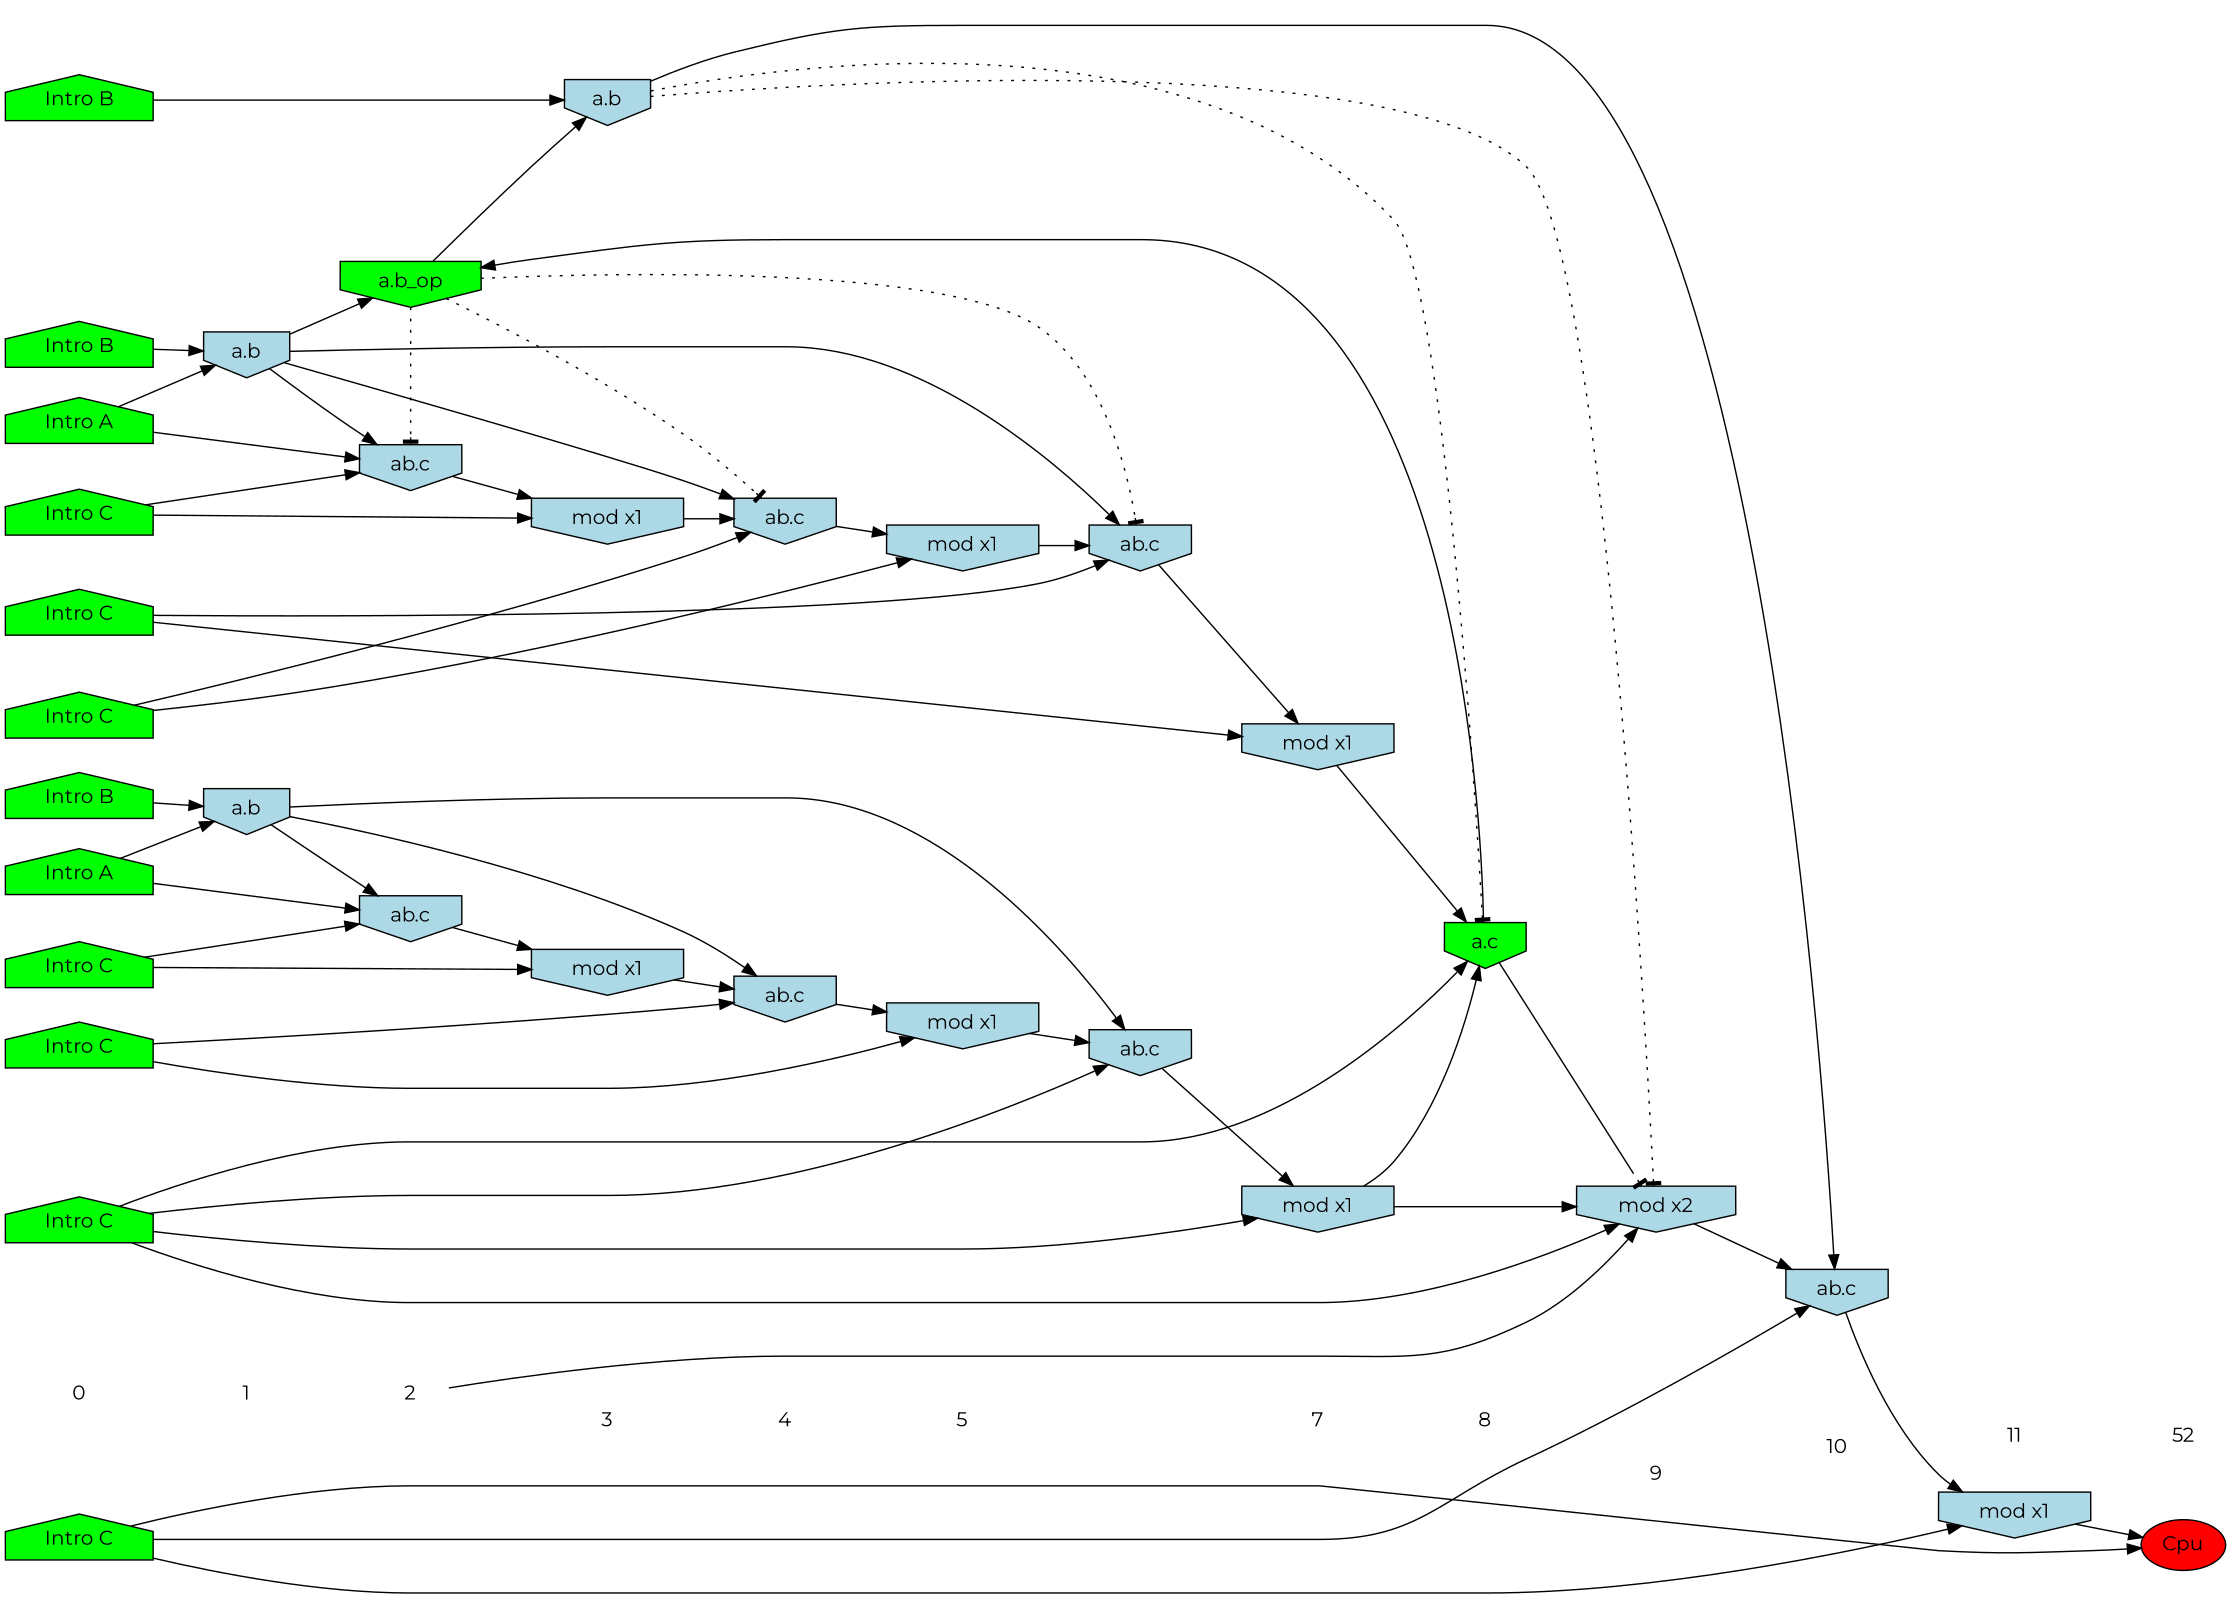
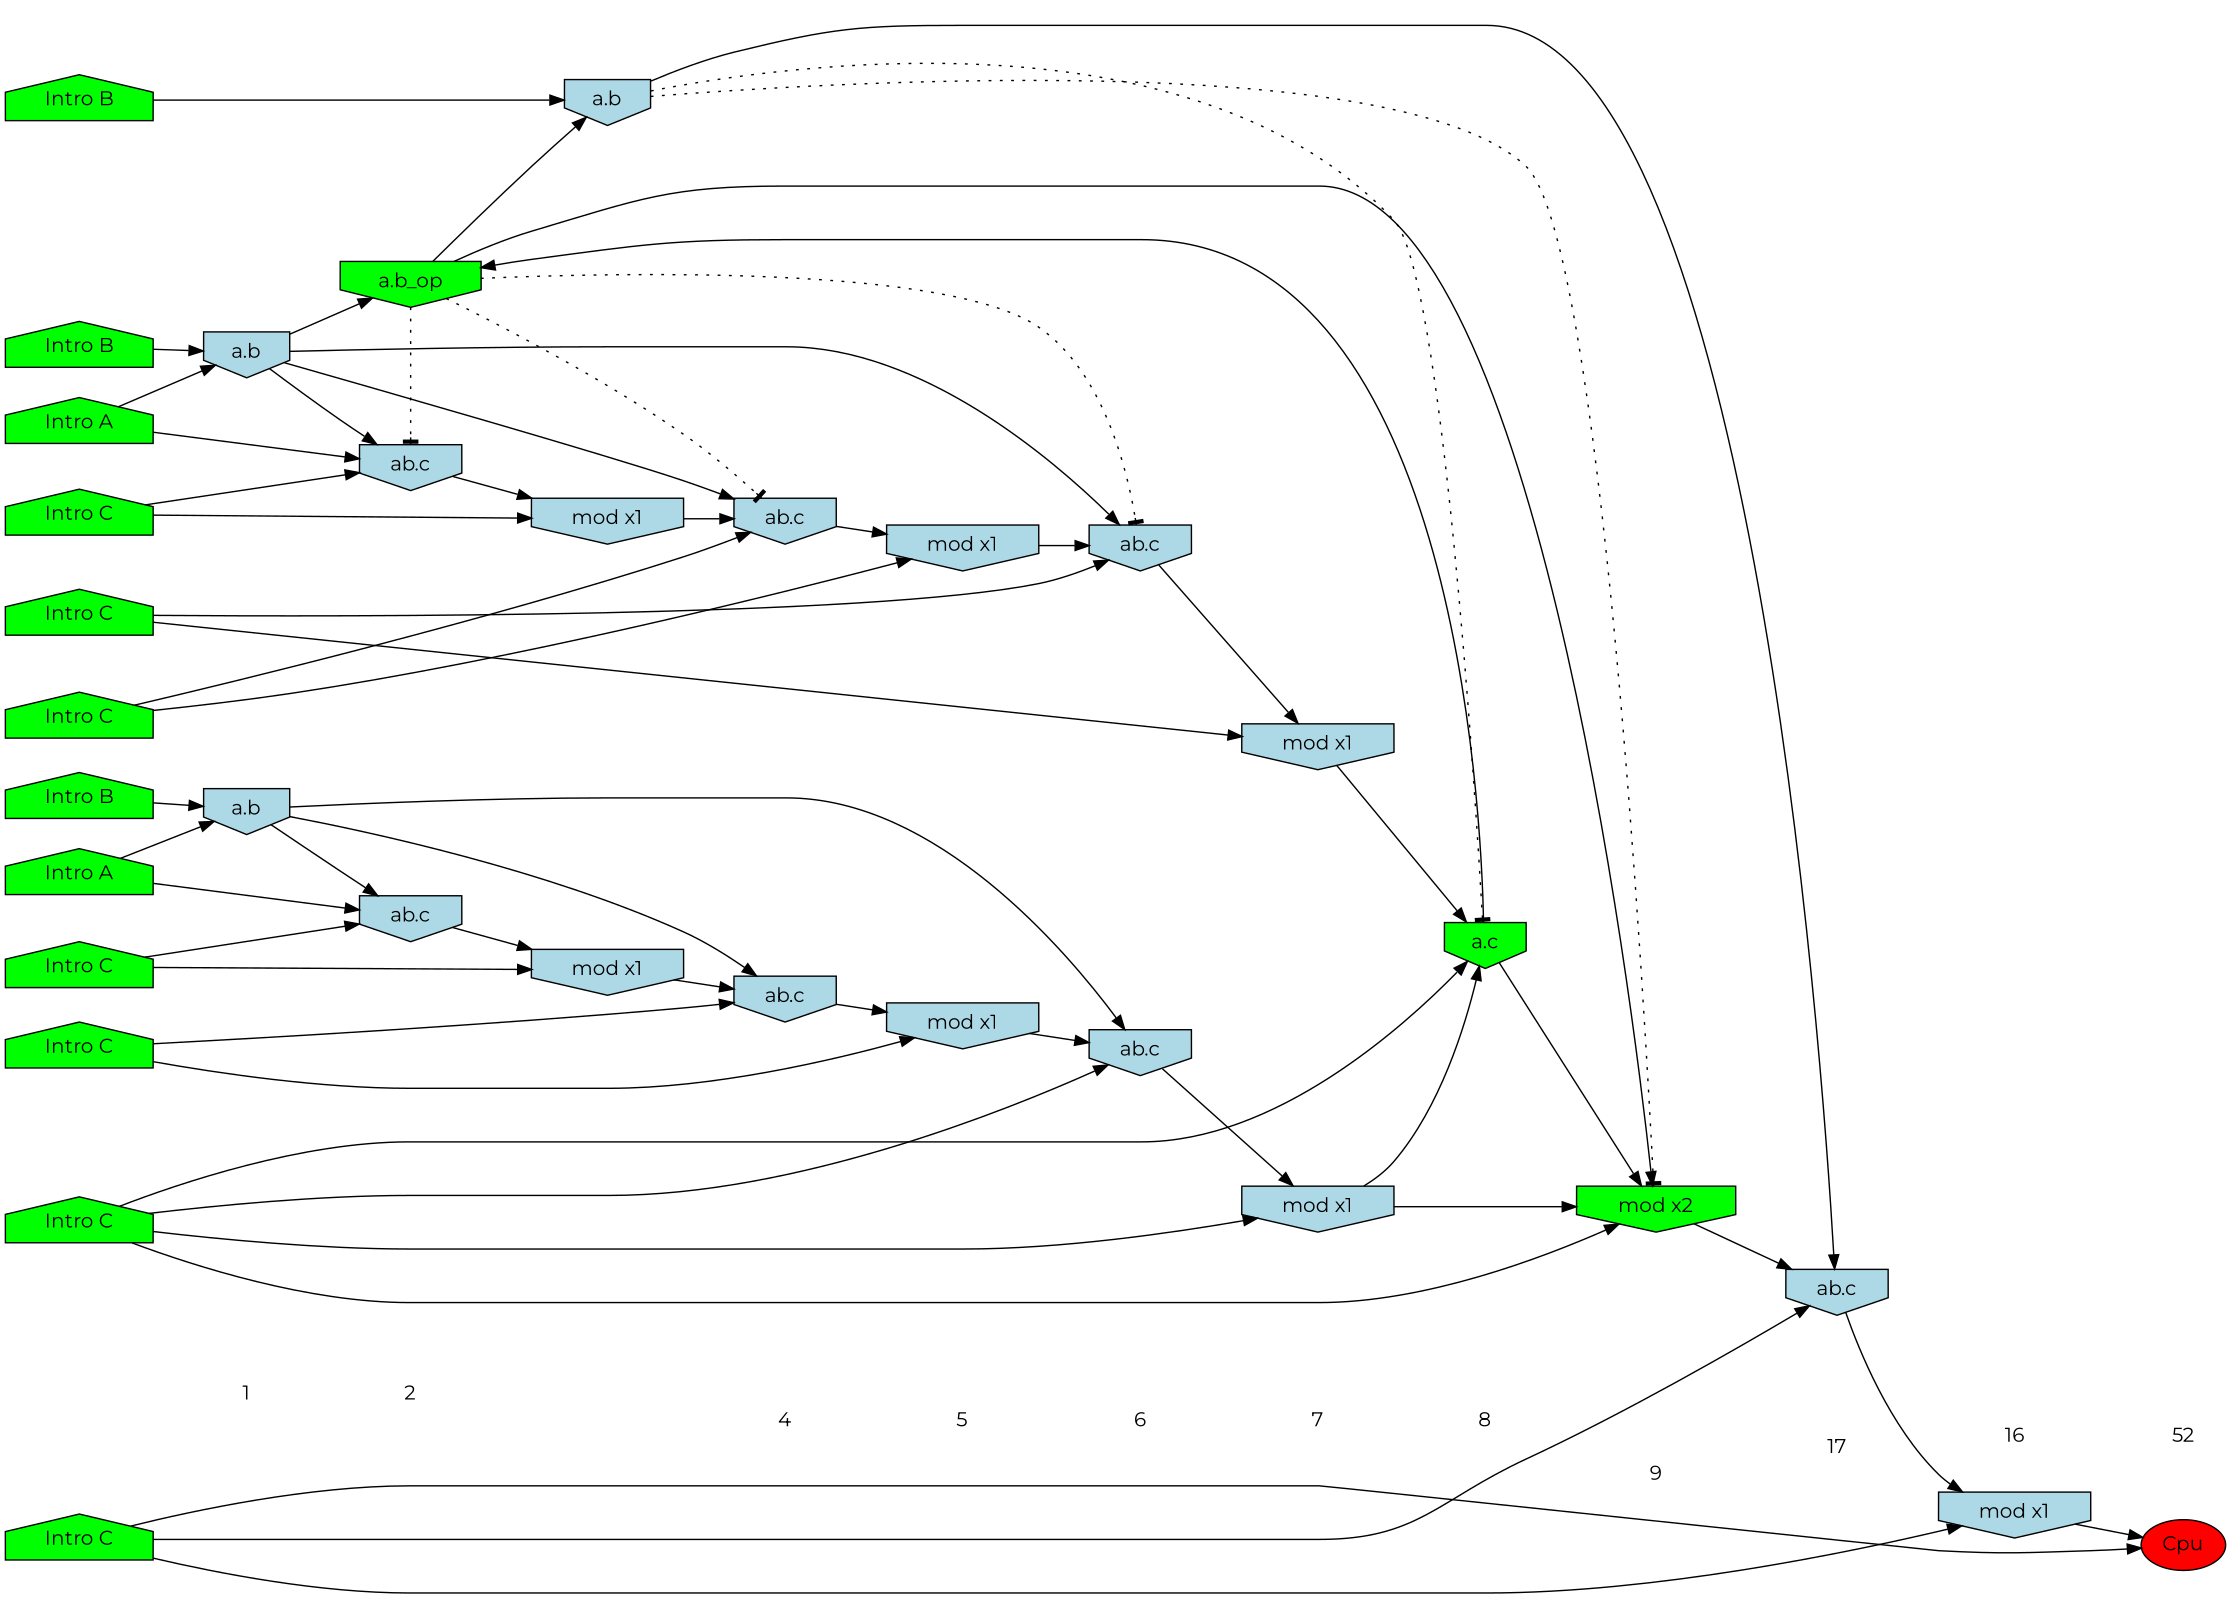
(1566, 1068) -> (1566, 1068)
(1656, 1207) -> (1656, 1207)
(1056, 1356) -> (1432, 276)
(79, 1394) -> none
(608, 1421) -> none
none -> (1140, 1421)
(2015, 1437) -> (2015, 1437)
(1837, 1448) -> (1837, 1448)
